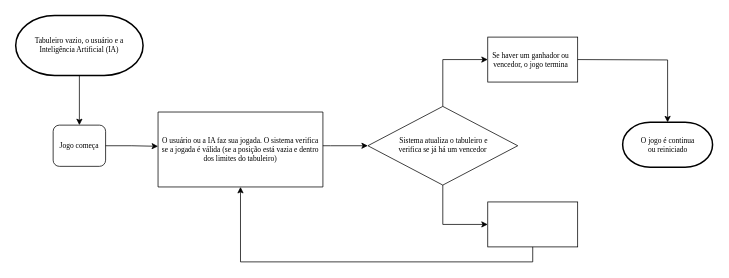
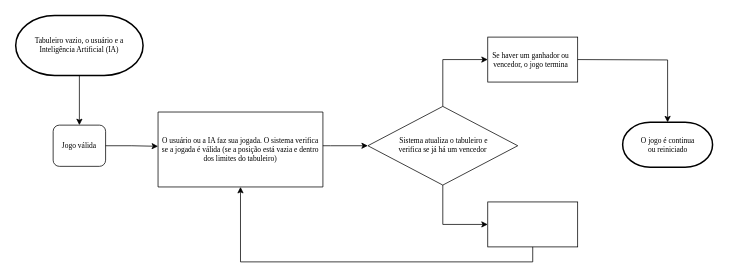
(79, 146) -> (79, 146)
